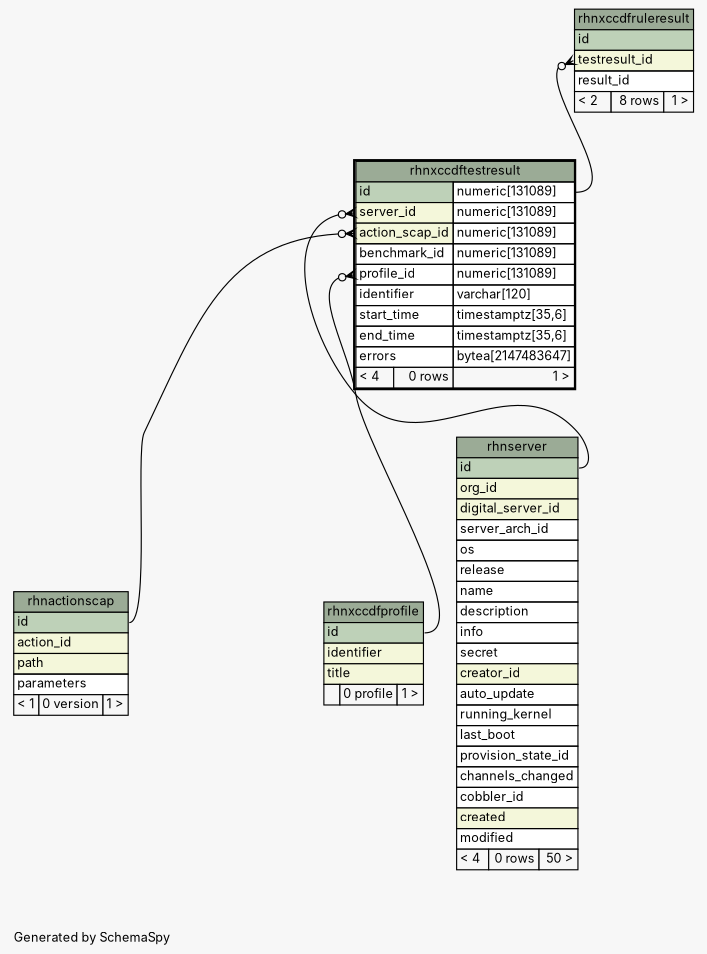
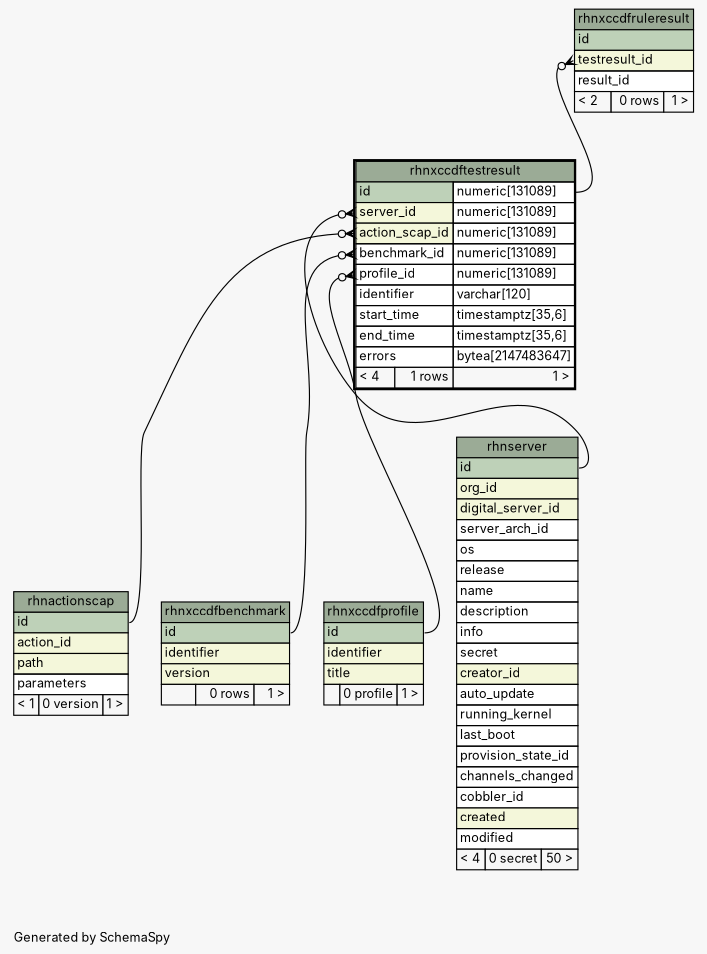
(640, 101) -> (640, 101)
(429, 377) -> (430, 377)
none -> (225, 653)
(515, 859) -> (513, 859)
